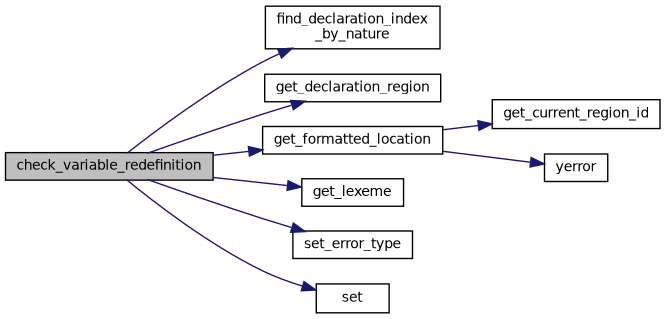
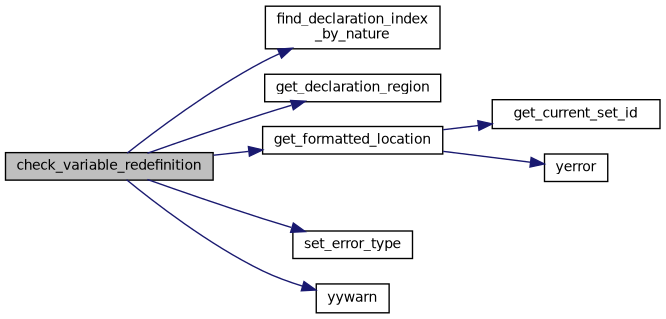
(576, 114) -> (576, 114)
(353, 192) -> none
(353, 298) -> (353, 298)
